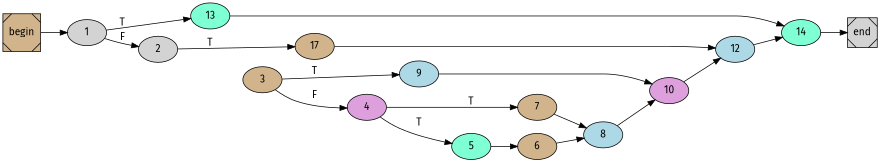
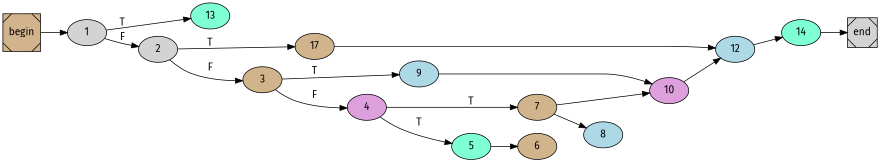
(504, 16) -> none
none -> (200, 76)
(633, 115) -> (599, 99)
(567, 141) -> none
